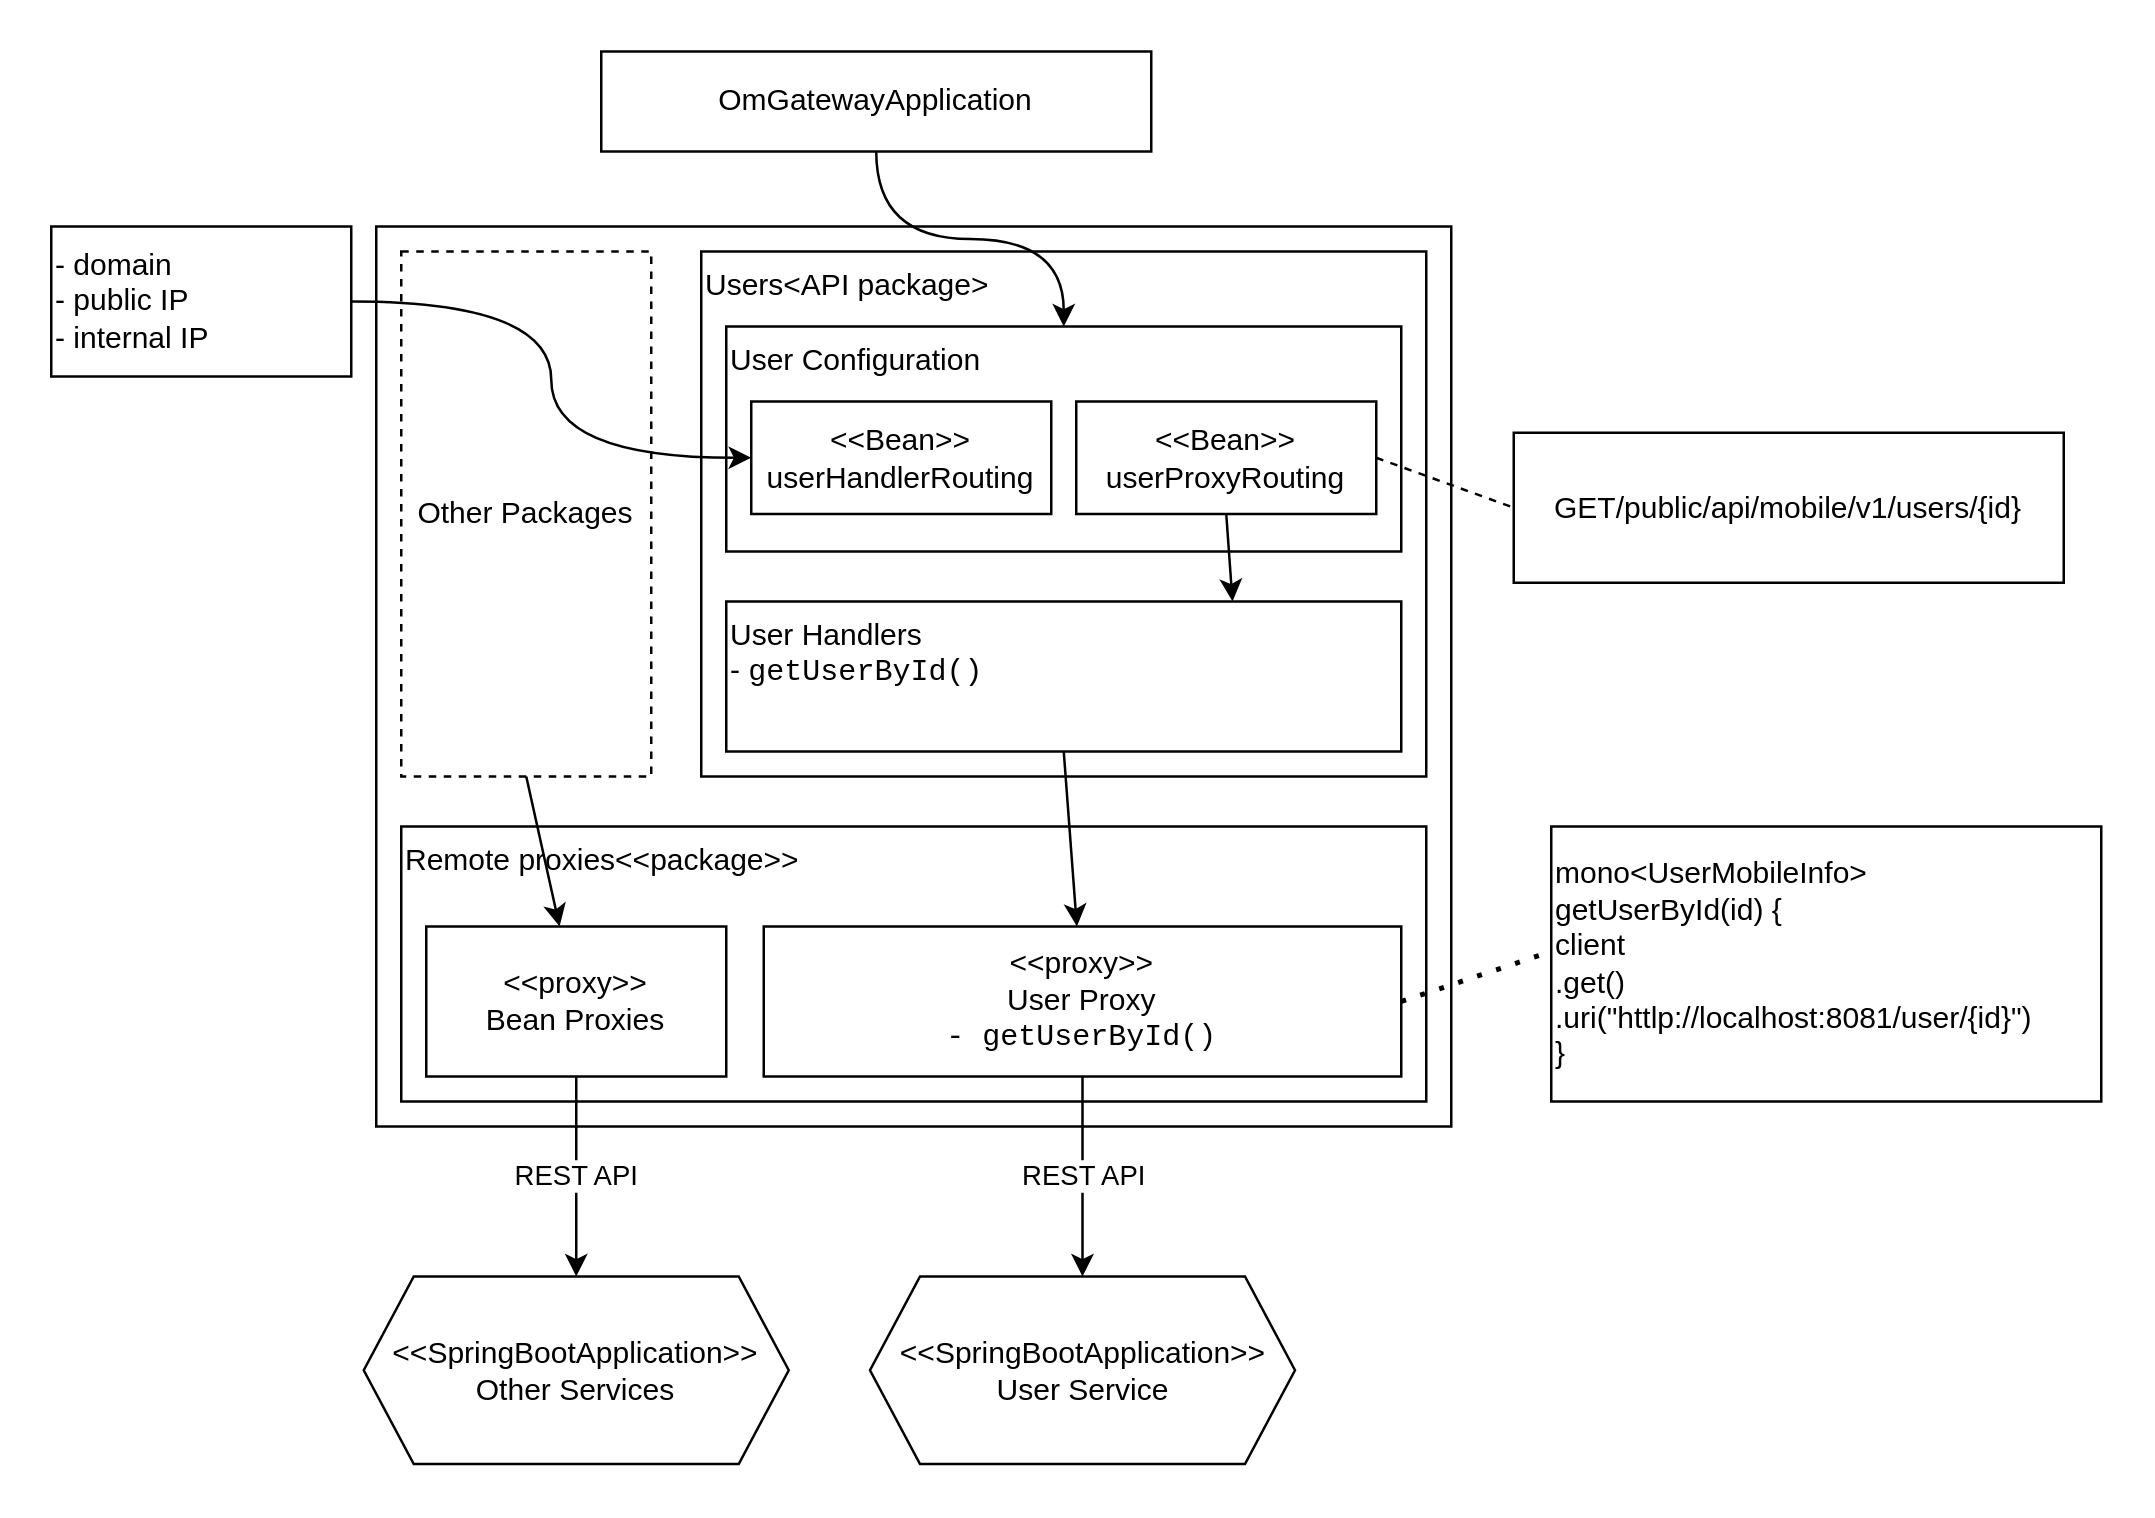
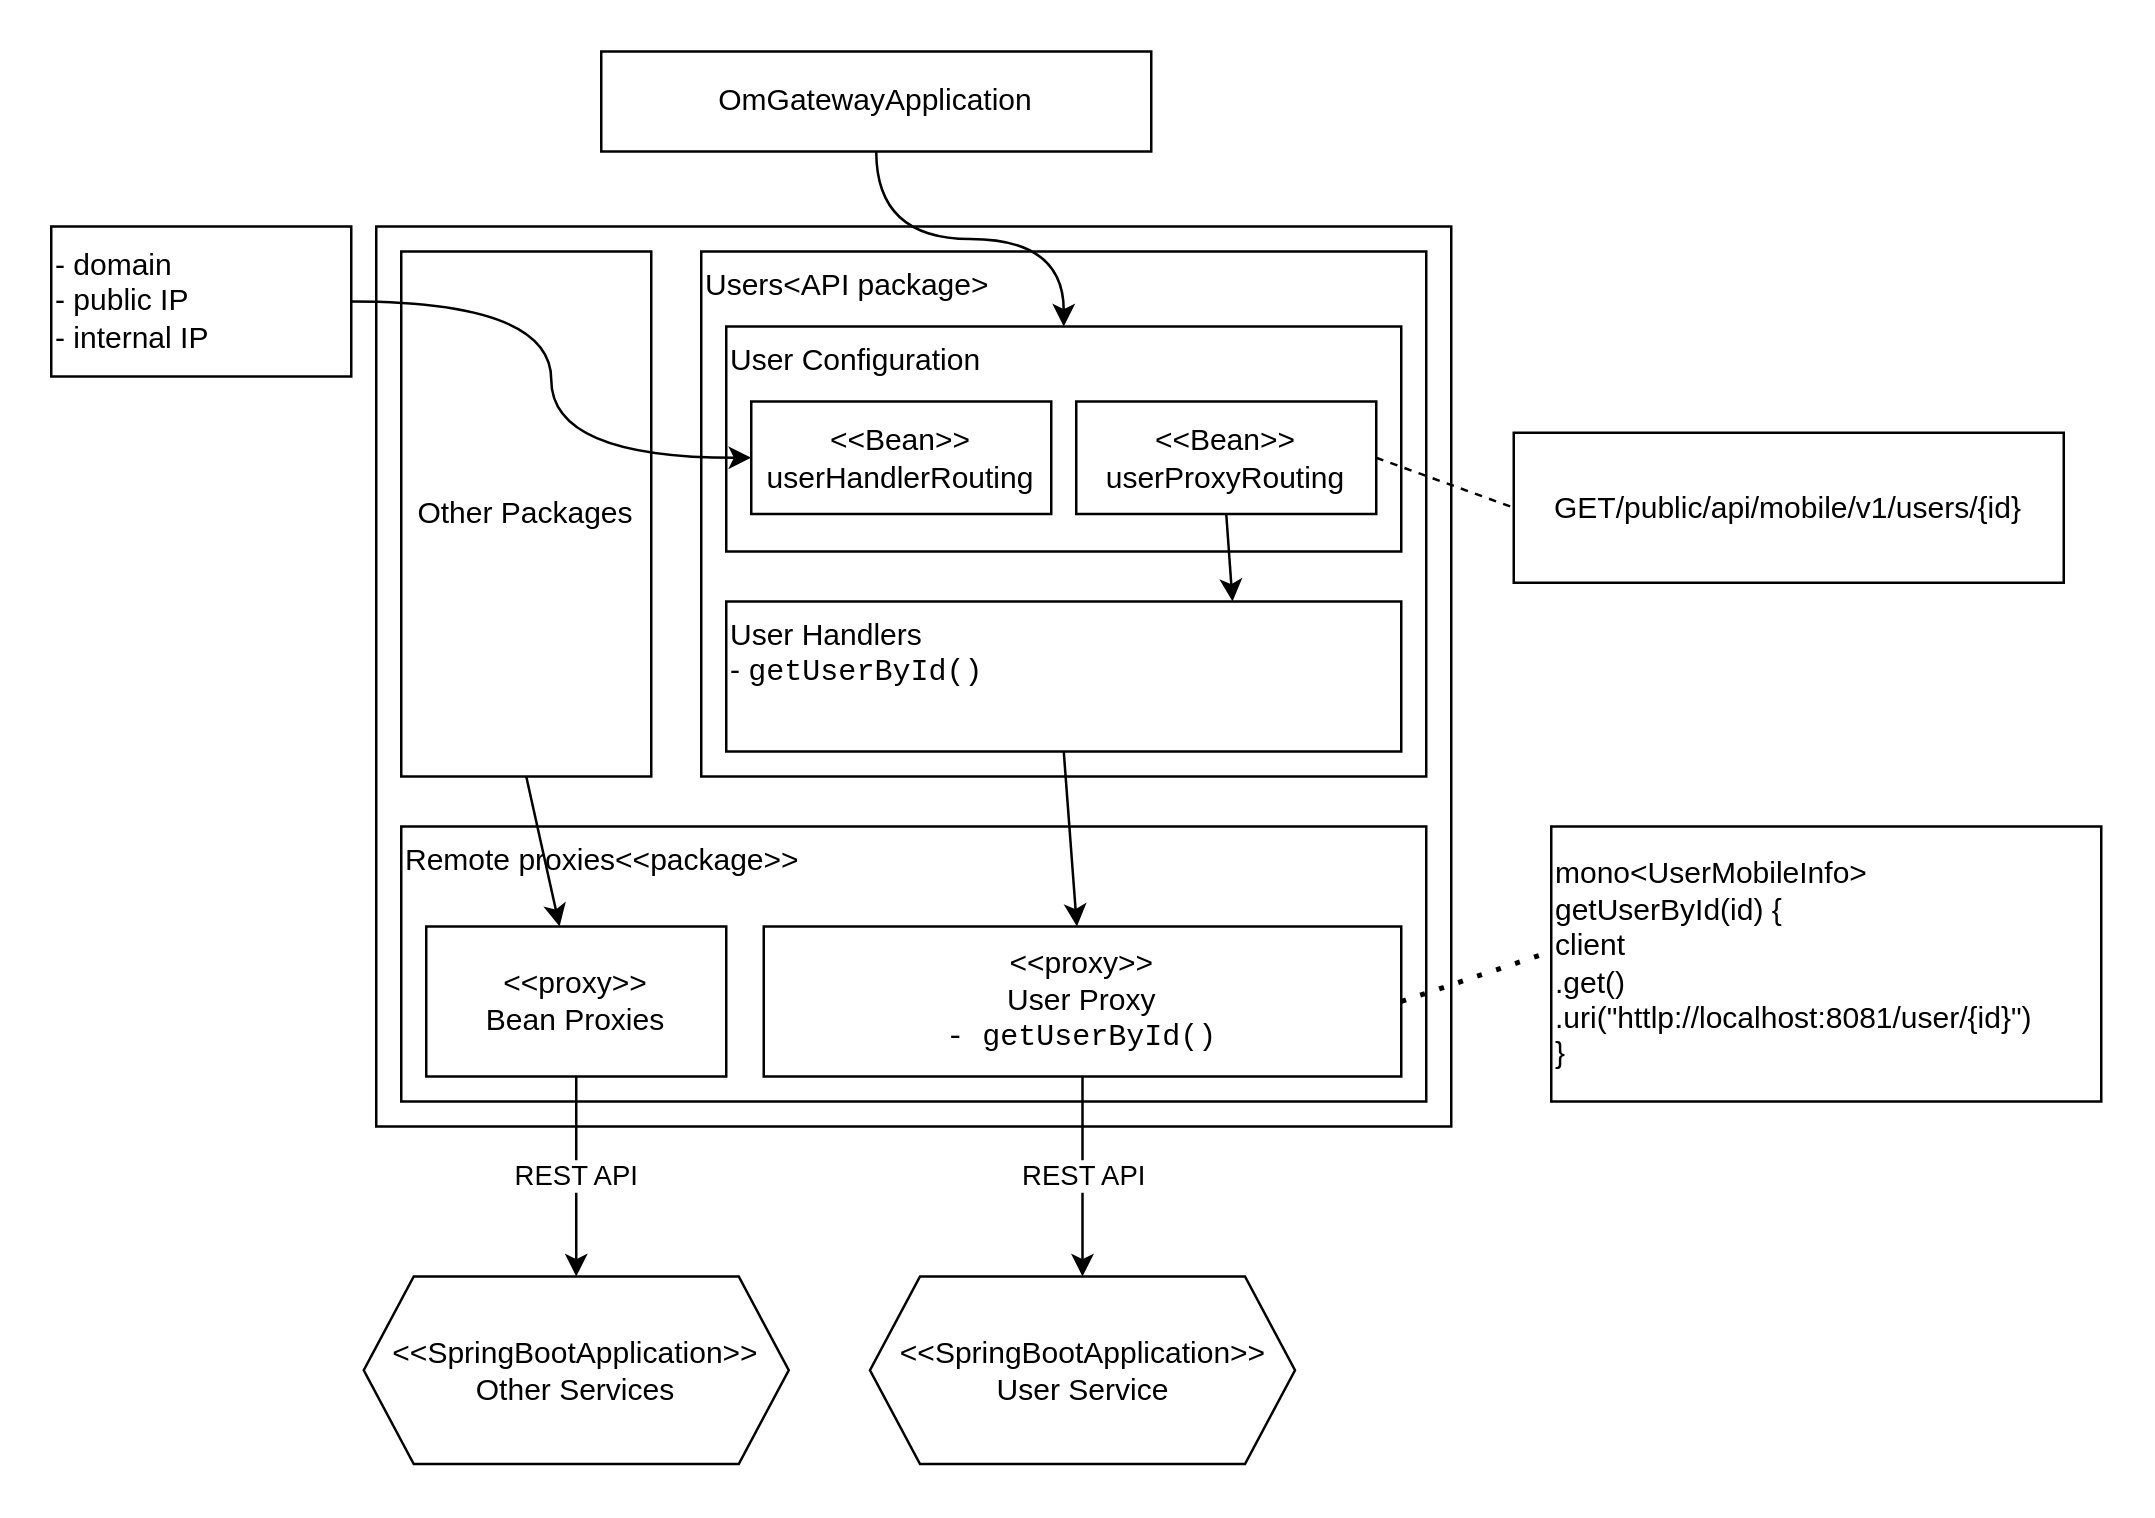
(526, 514) -> (526, 514)
